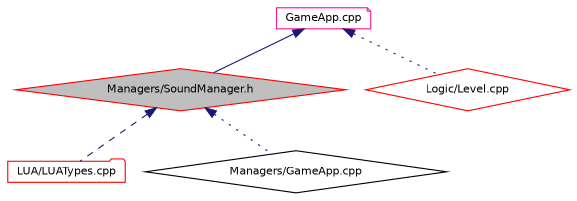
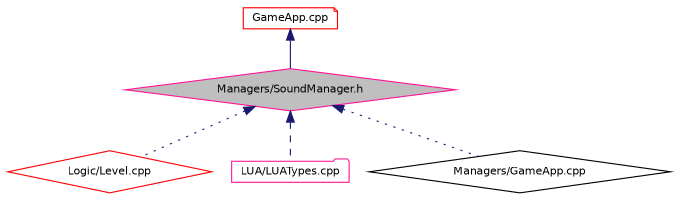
(324, 18) -> (290, 18)
(396, 54) -> (193, 134)
(181, 90) -> (290, 90)
(66, 172) -> (290, 172)
